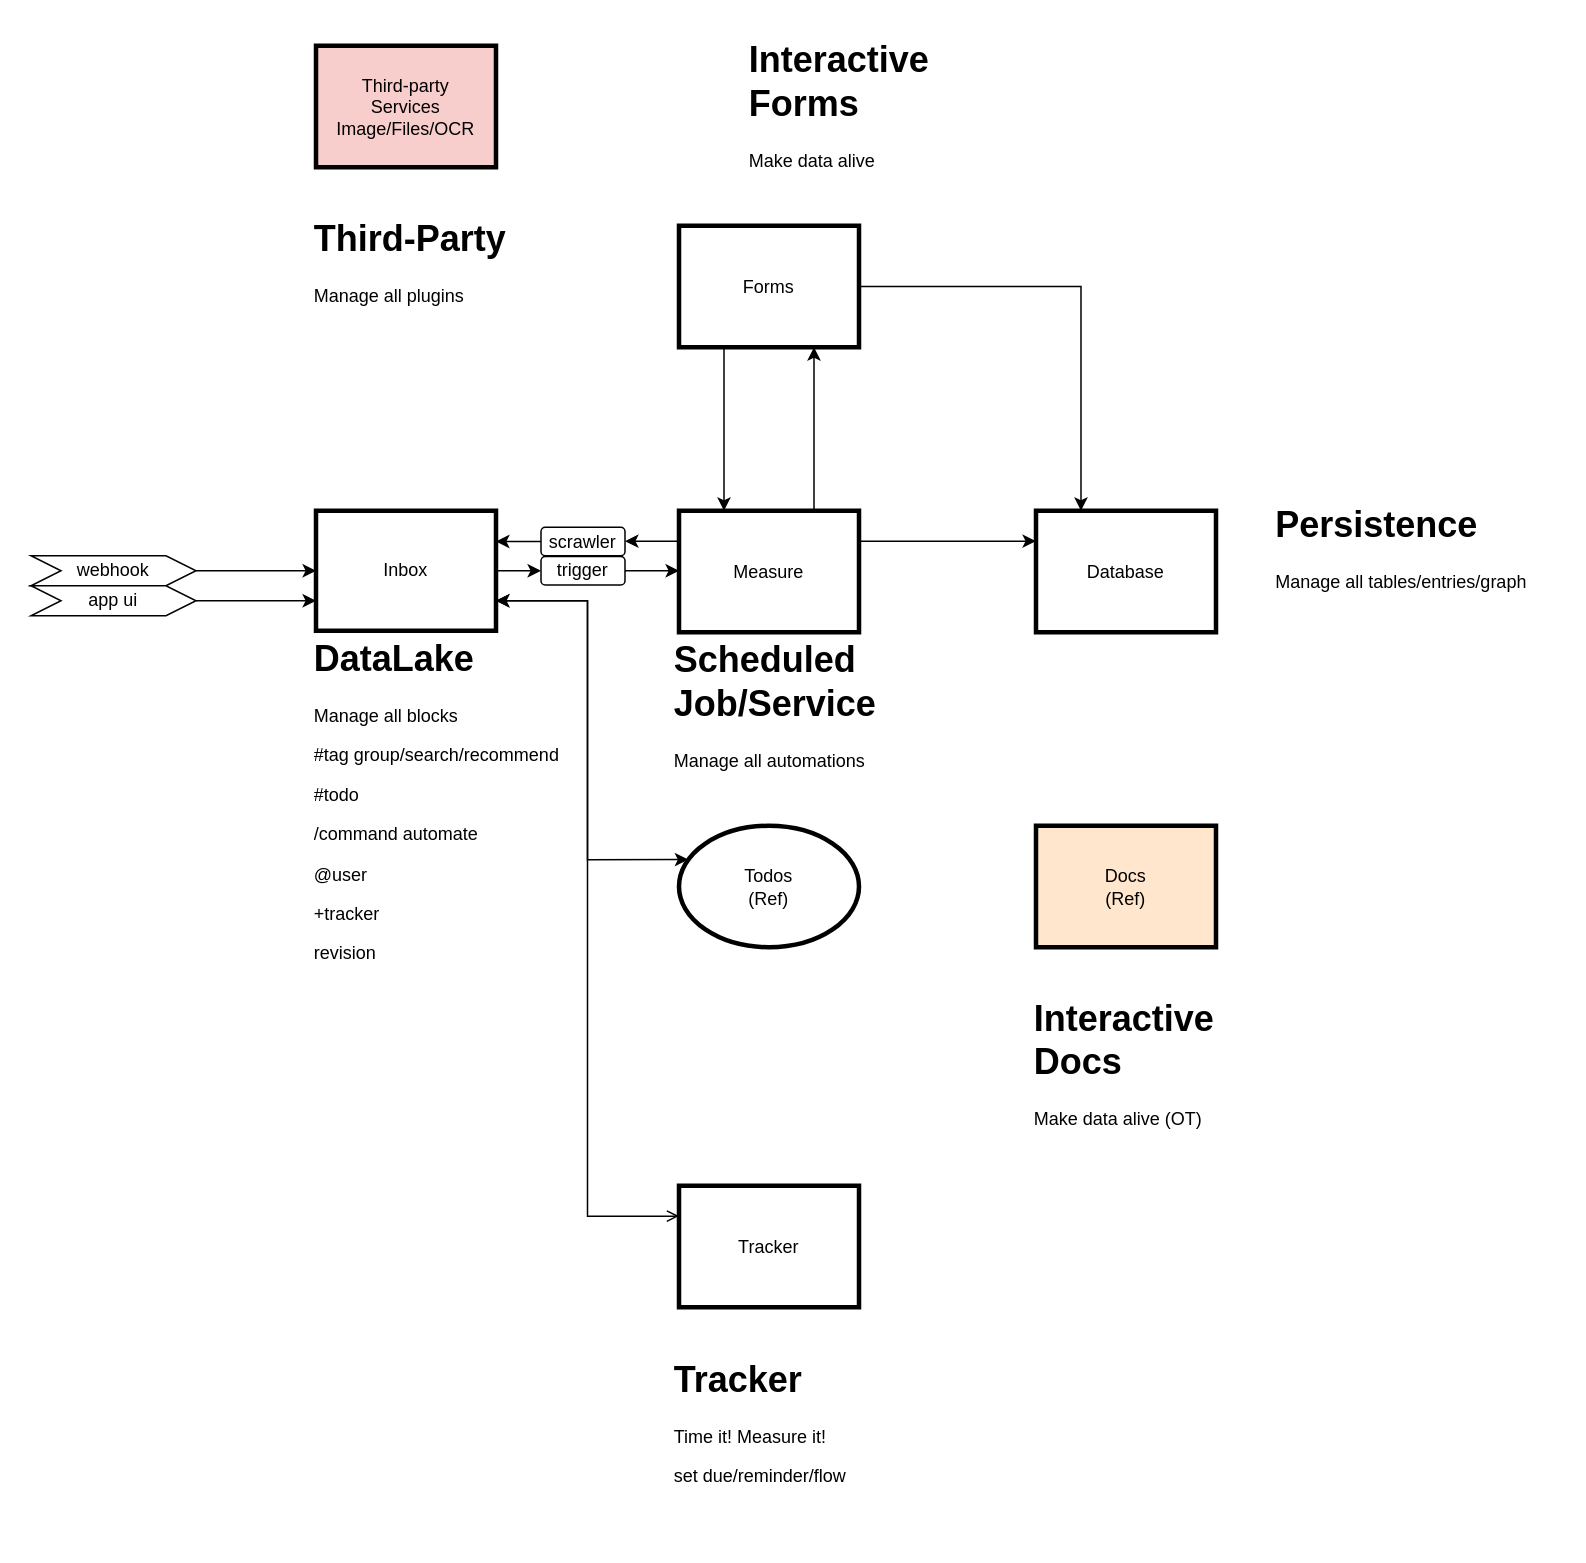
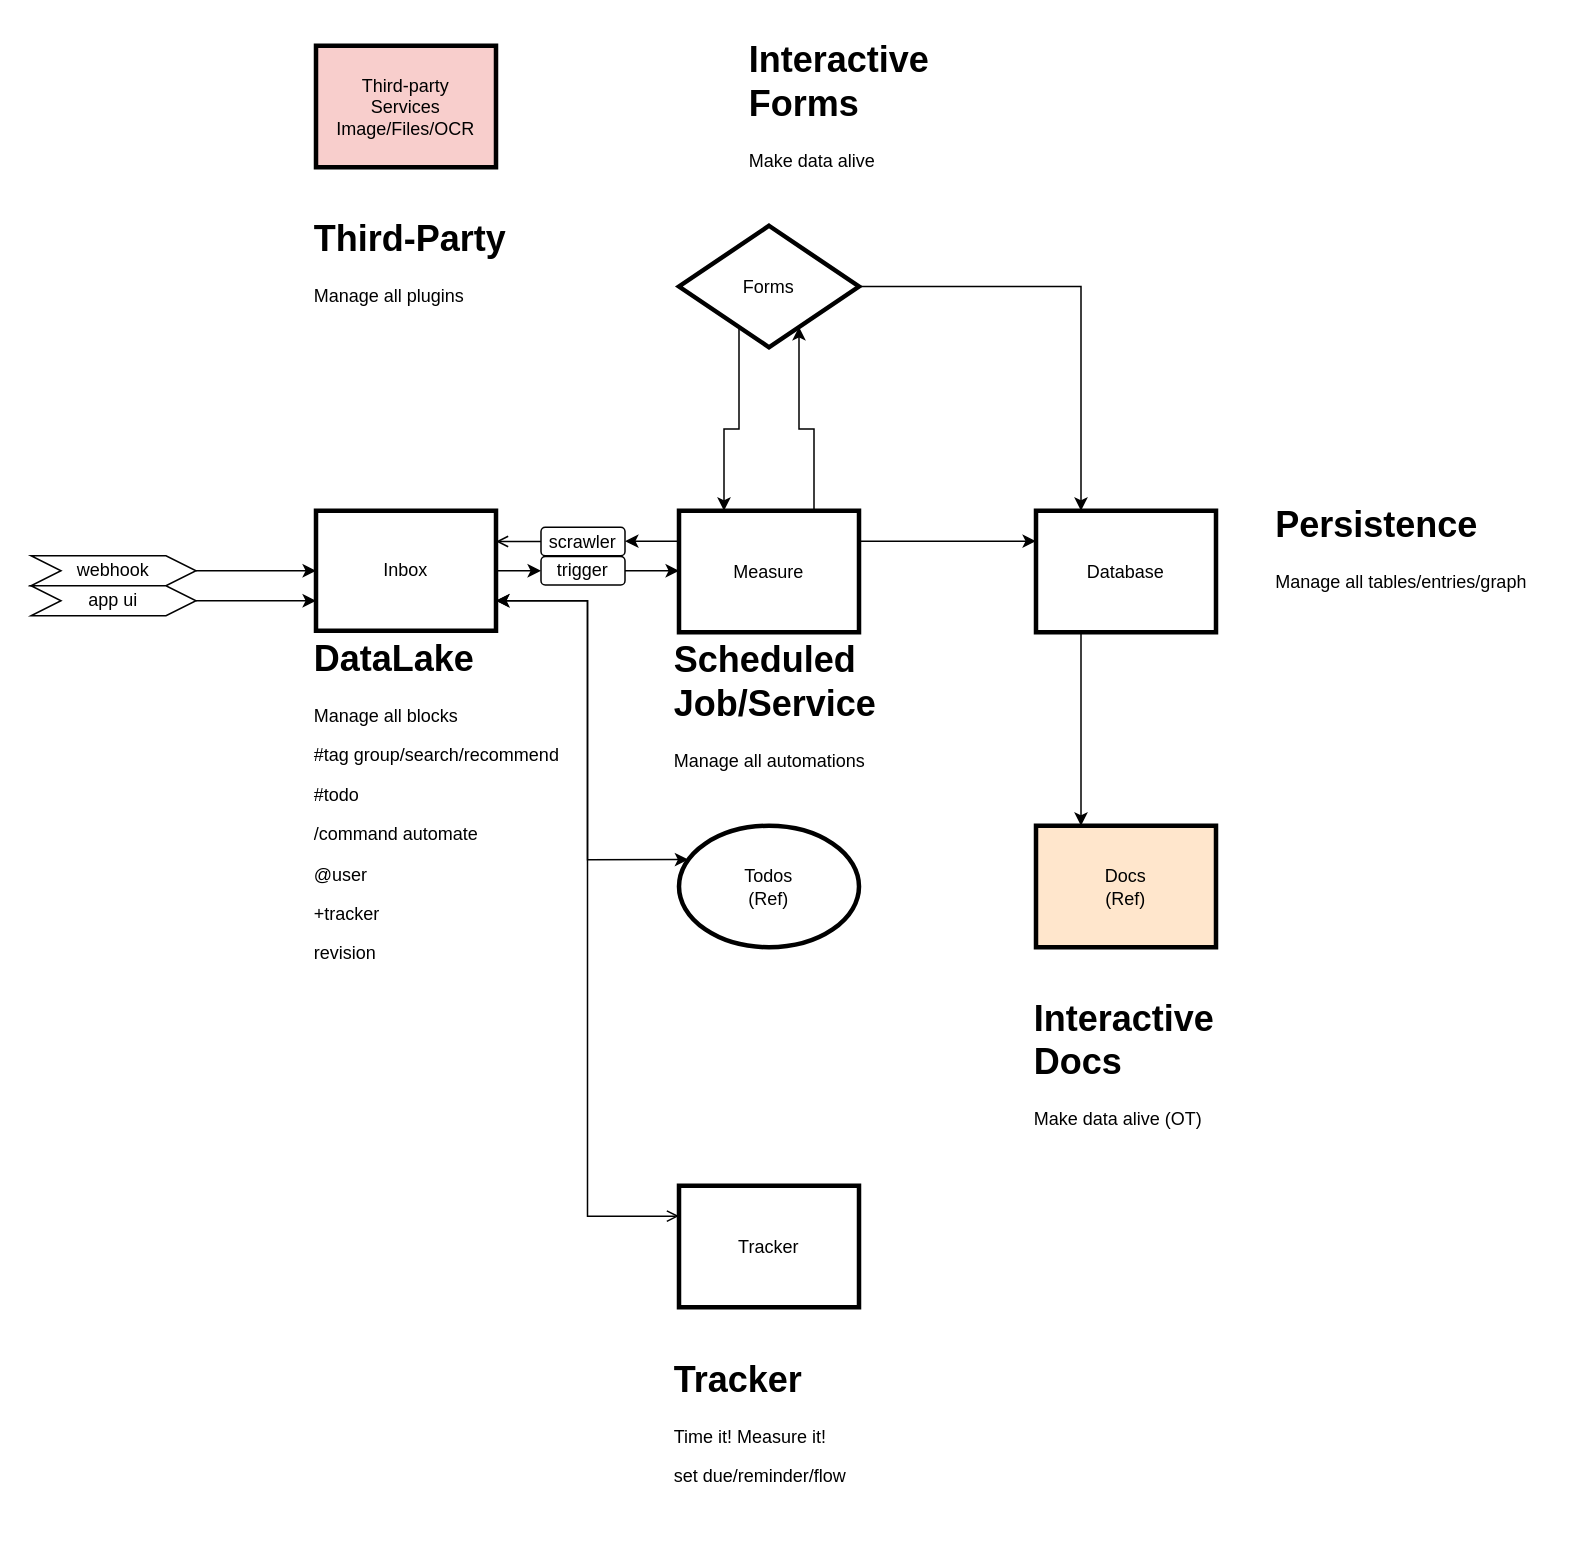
(769, 287) -> (769, 287)
(507, 542) -> (505, 542)
none -> (1081, 725)
